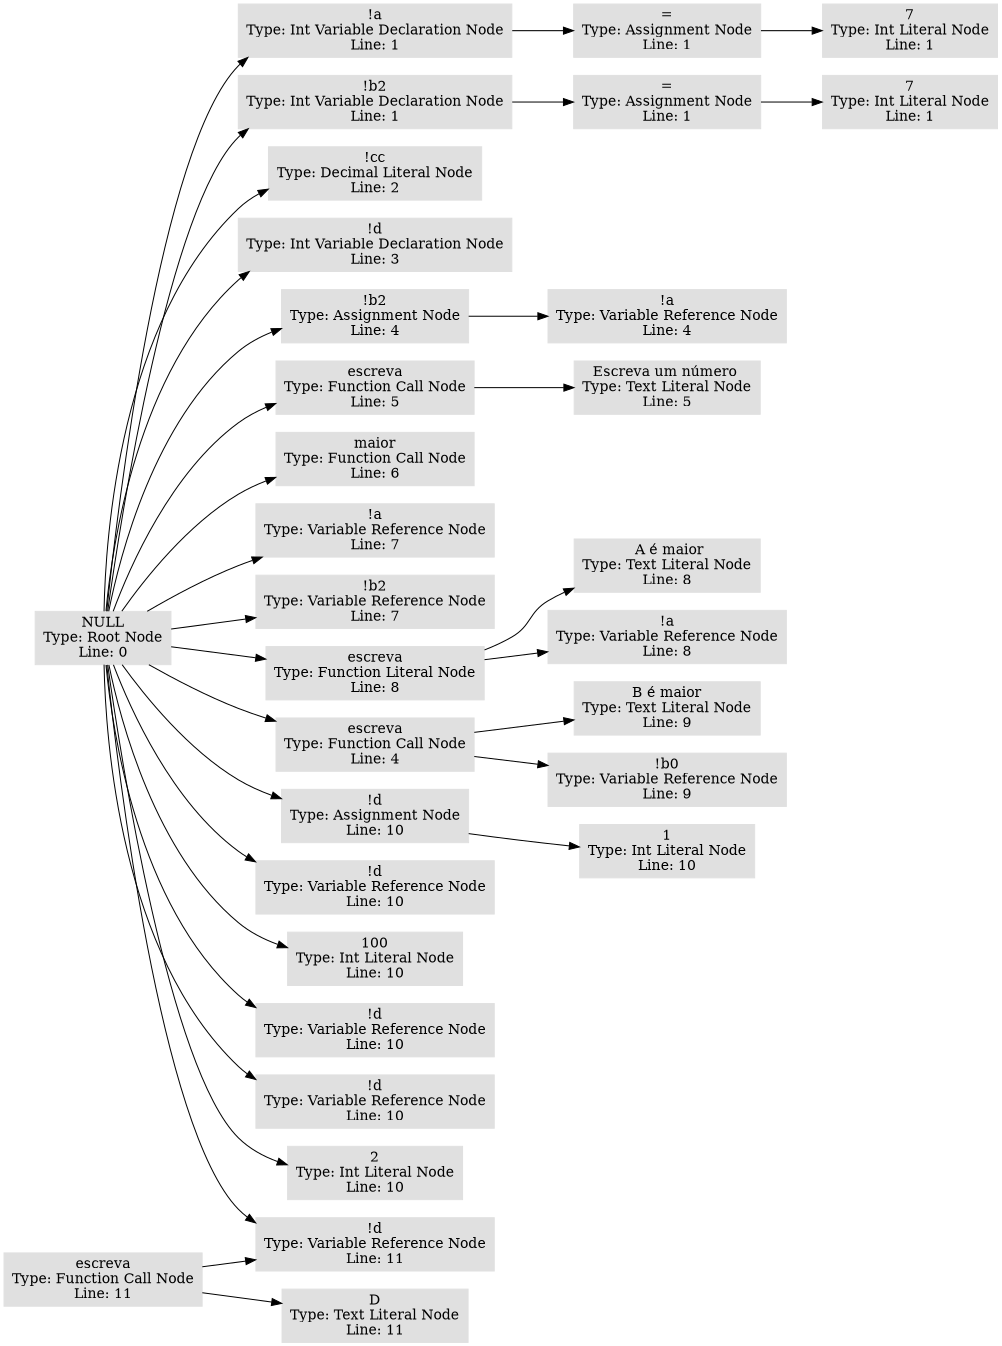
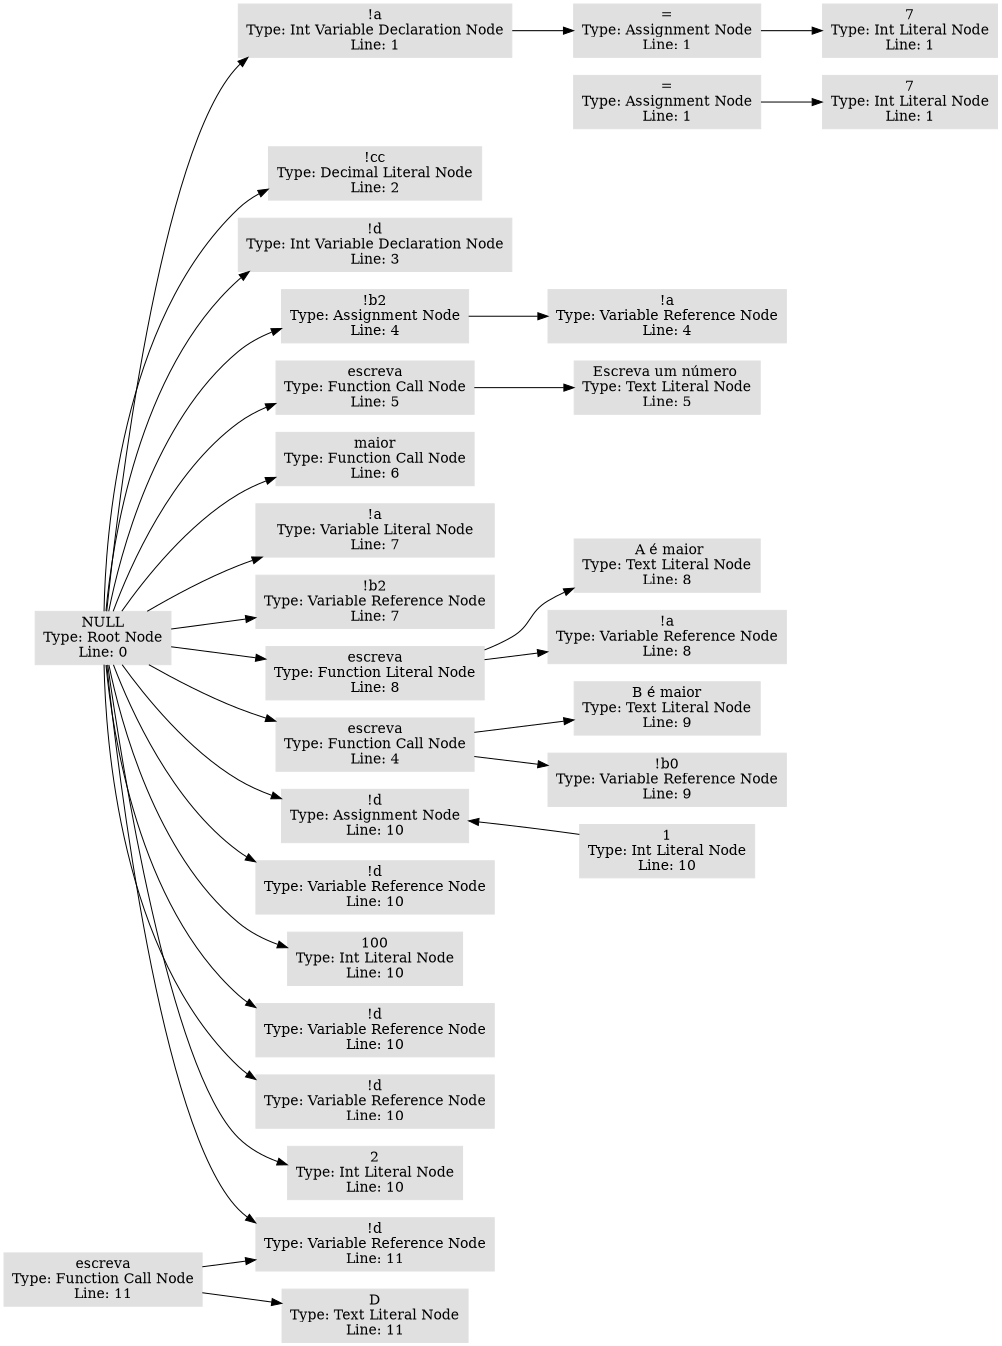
(375, 102) -> none
(375, 530) -> (375, 530)
(519, 840) -> (529, 828)
